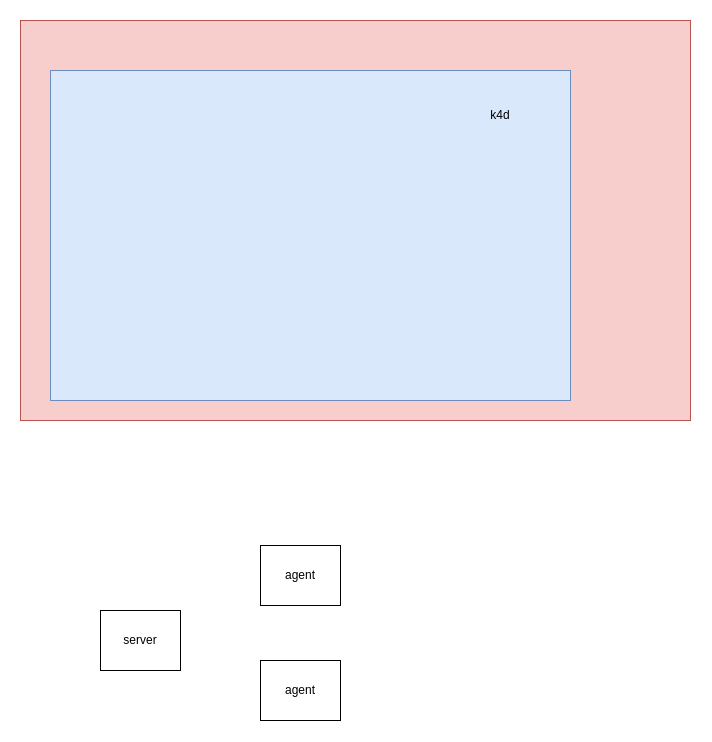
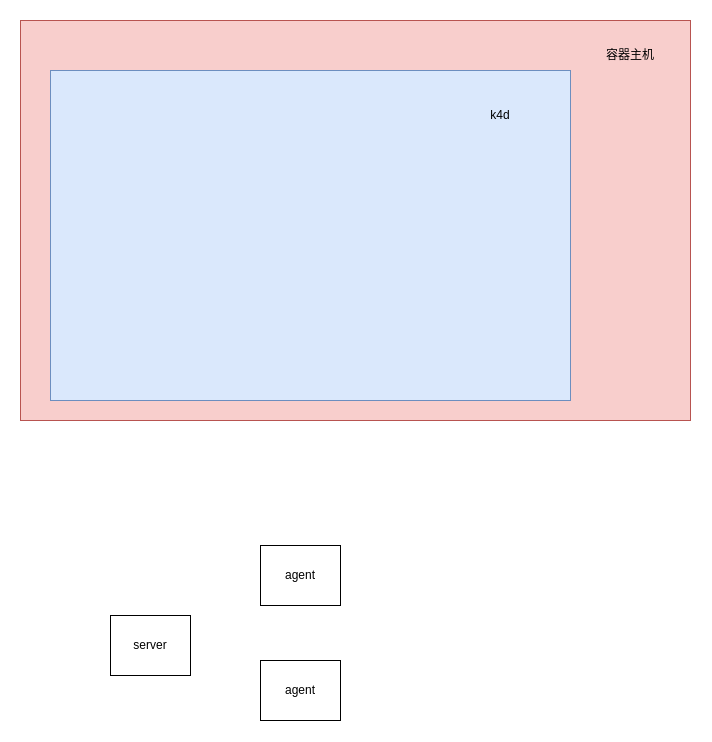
none -> (631, 56)
(141, 641) -> (151, 646)
